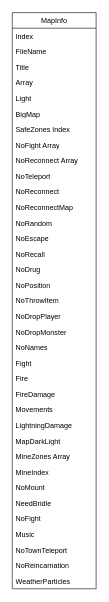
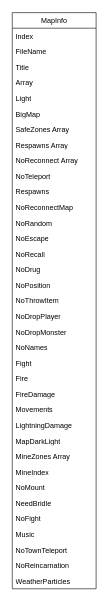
(45, 130) -> (45, 130)
(40, 146) -> (43, 146)
(38, 192) -> (32, 192)
